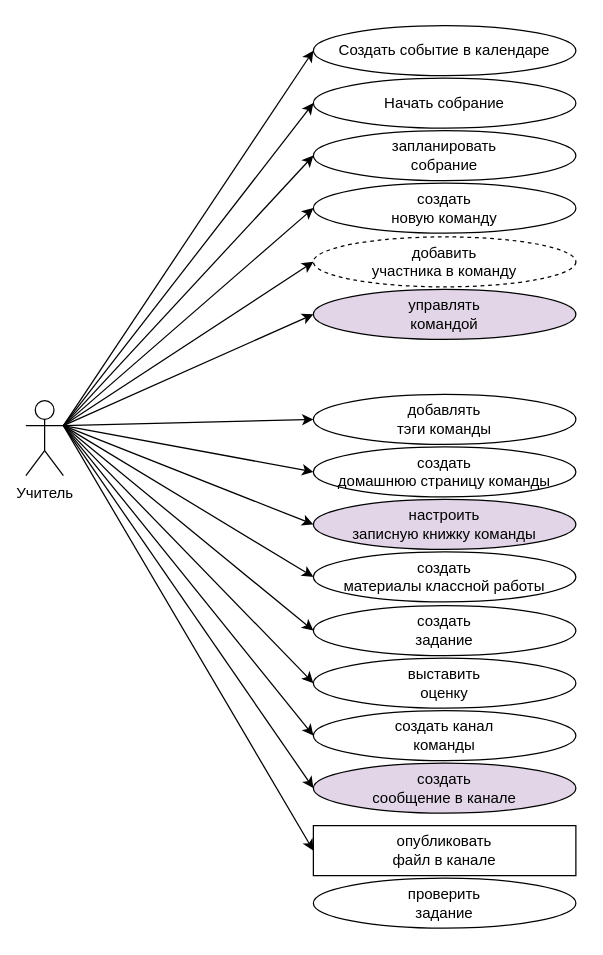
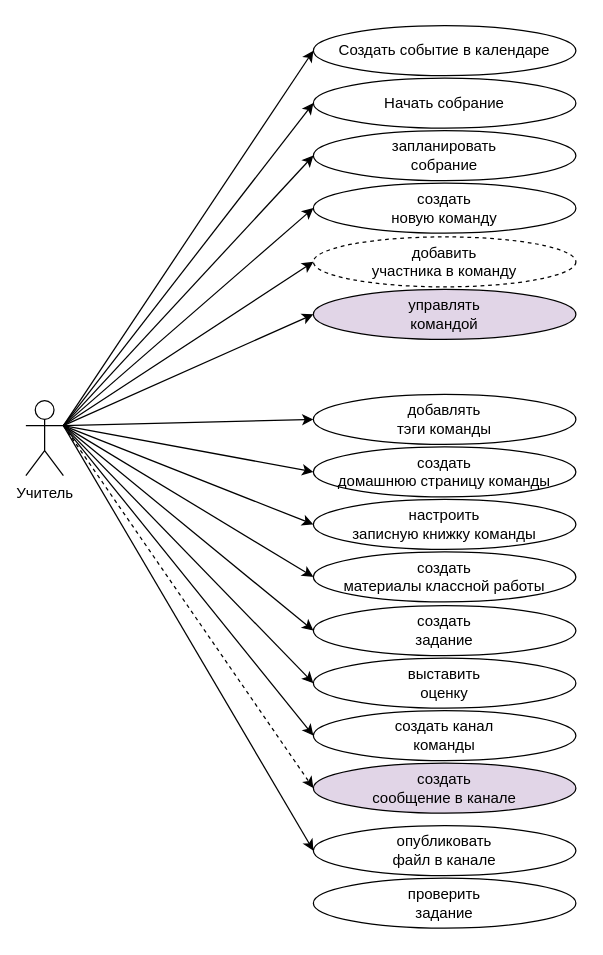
(444, 524) -> (444, 524)
(195, 617) -> (195, 617)
(444, 851) -> (444, 851)
